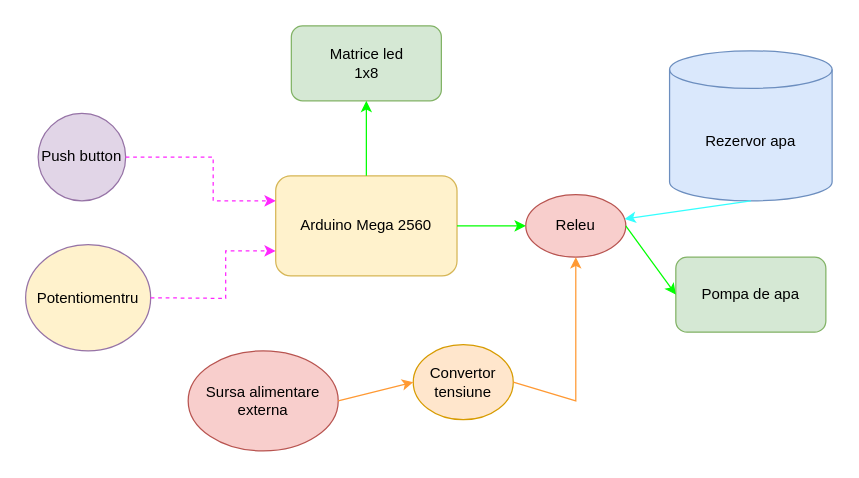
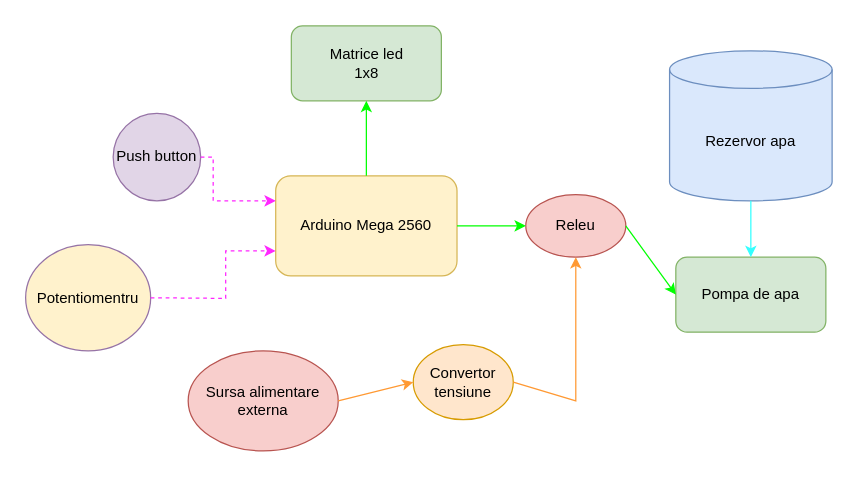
(82, 157) -> (157, 157)
(692, 209) -> (751, 225)
